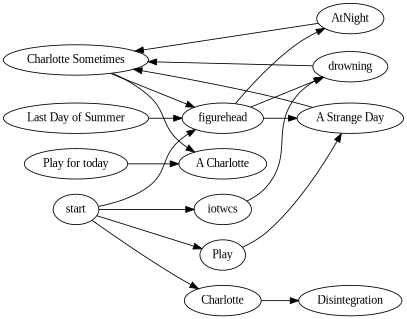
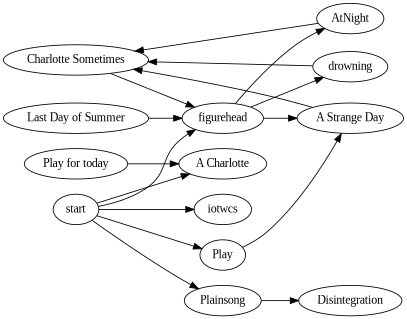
(156, 104) -> (160, 183)
(282, 142) -> none
(223, 301) -> (223, 301)
